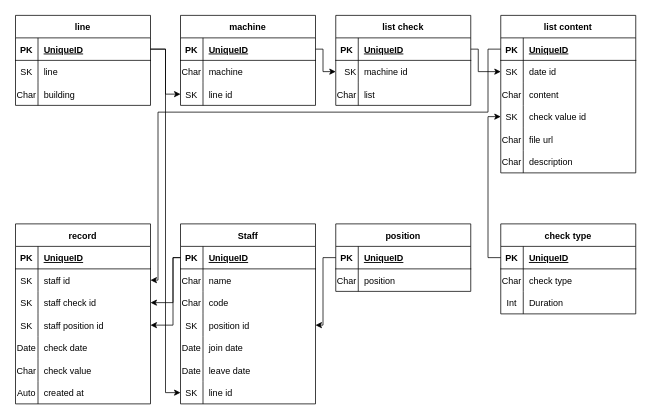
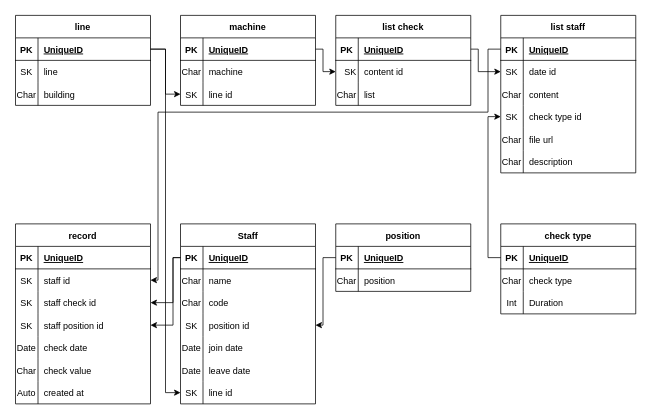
(568, 27) -> (568, 27)
(385, 72) -> (387, 72)
(559, 117) -> (558, 117)
